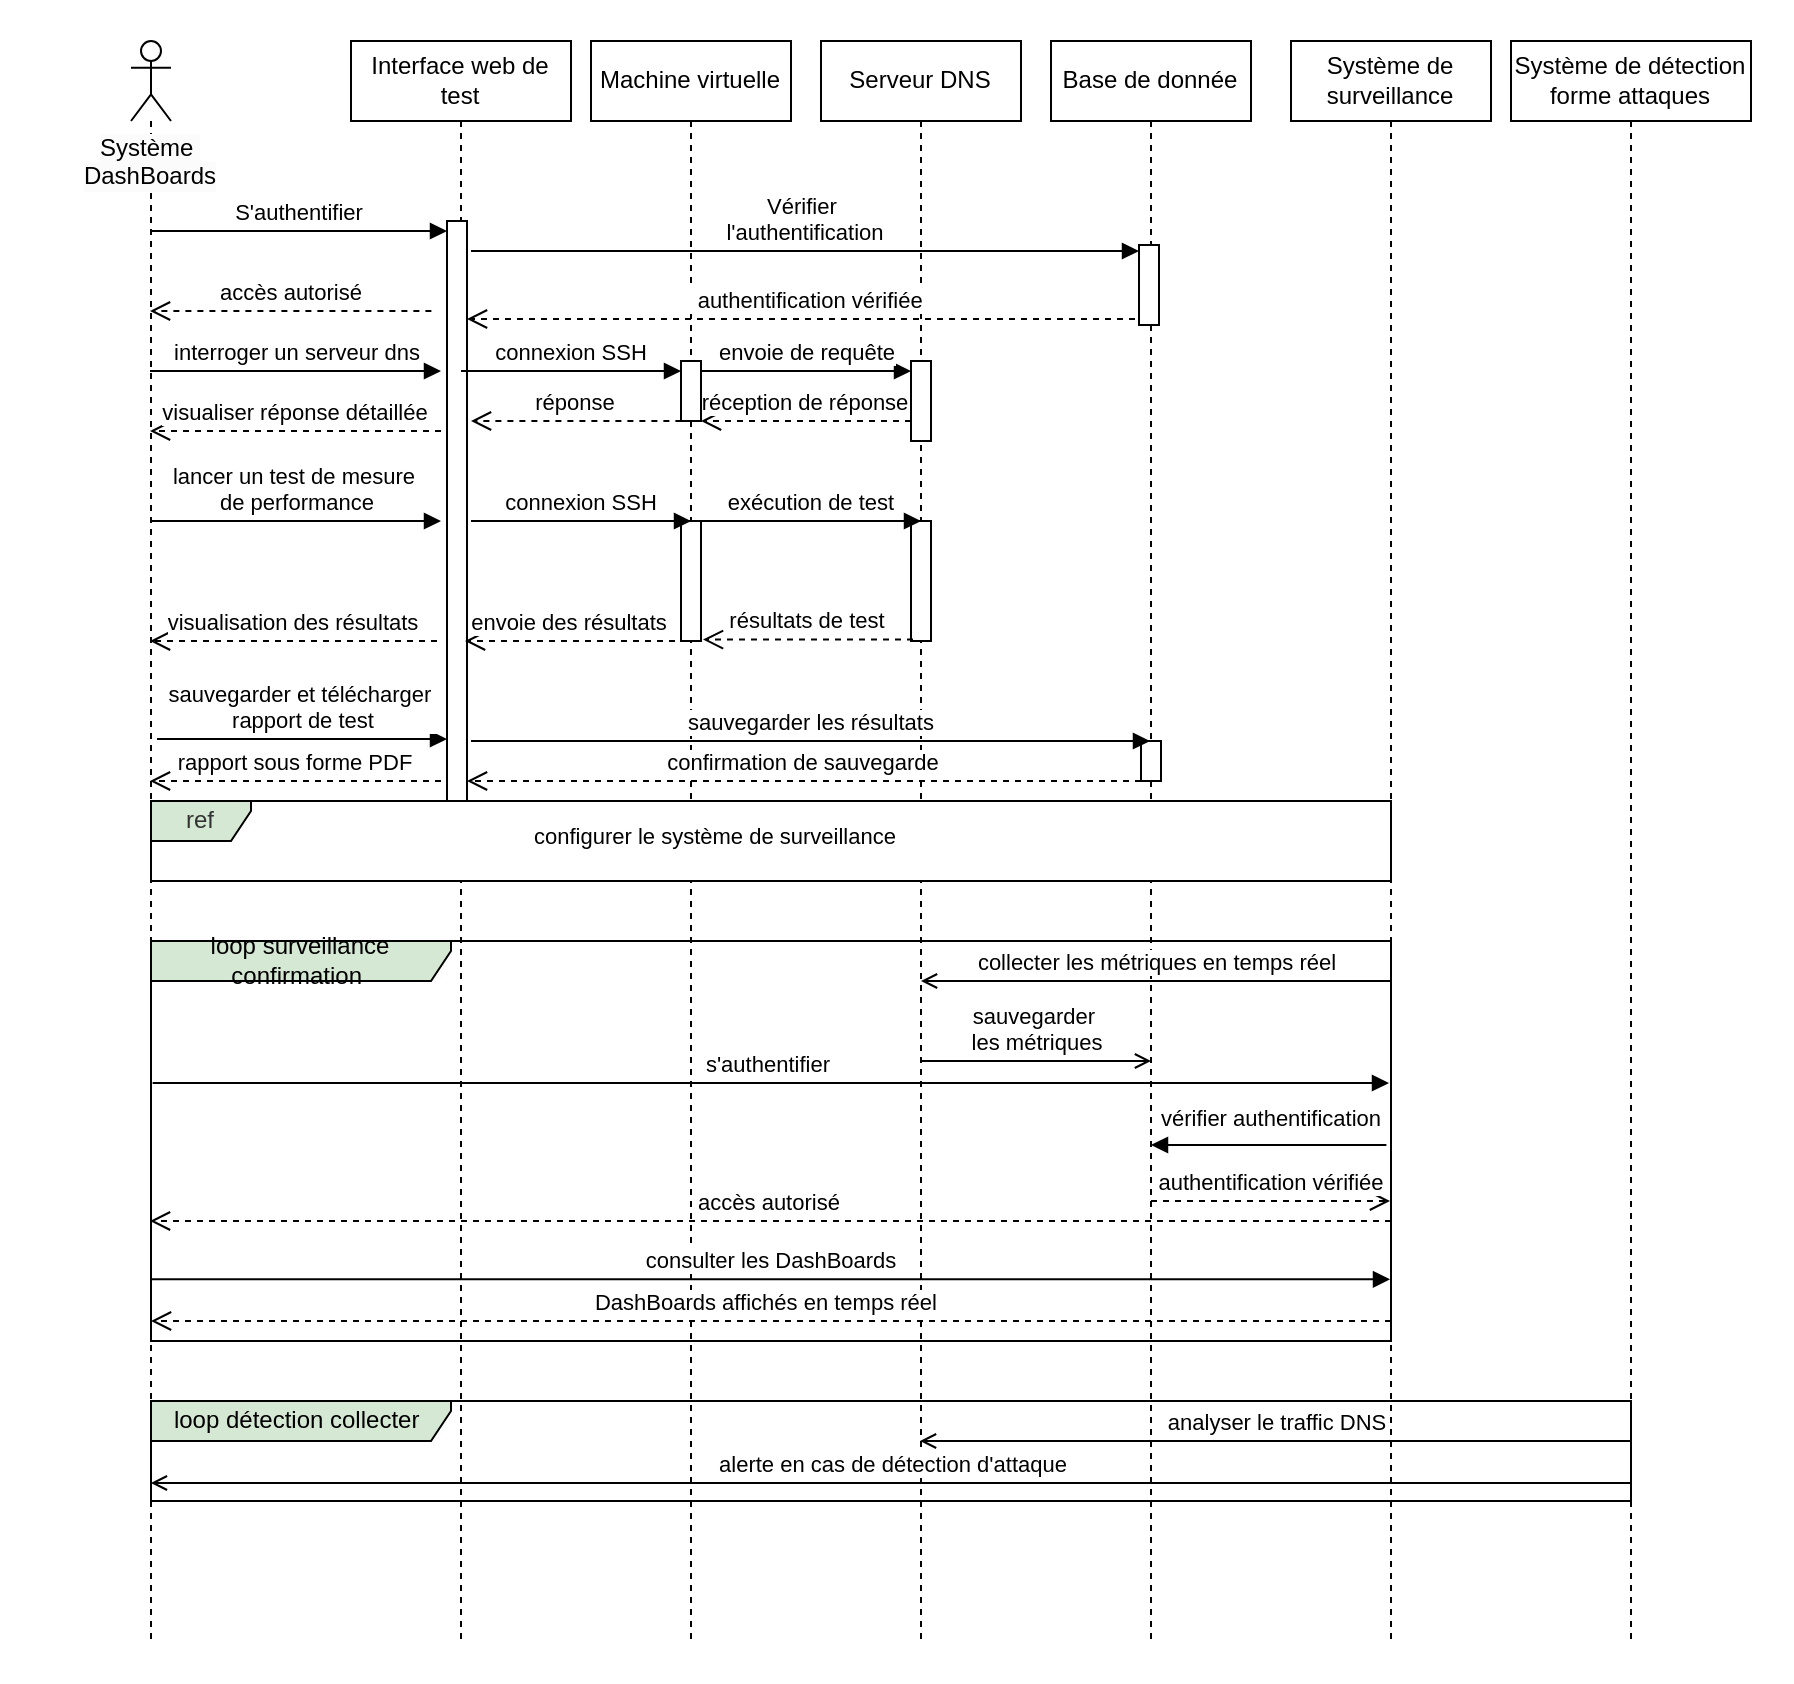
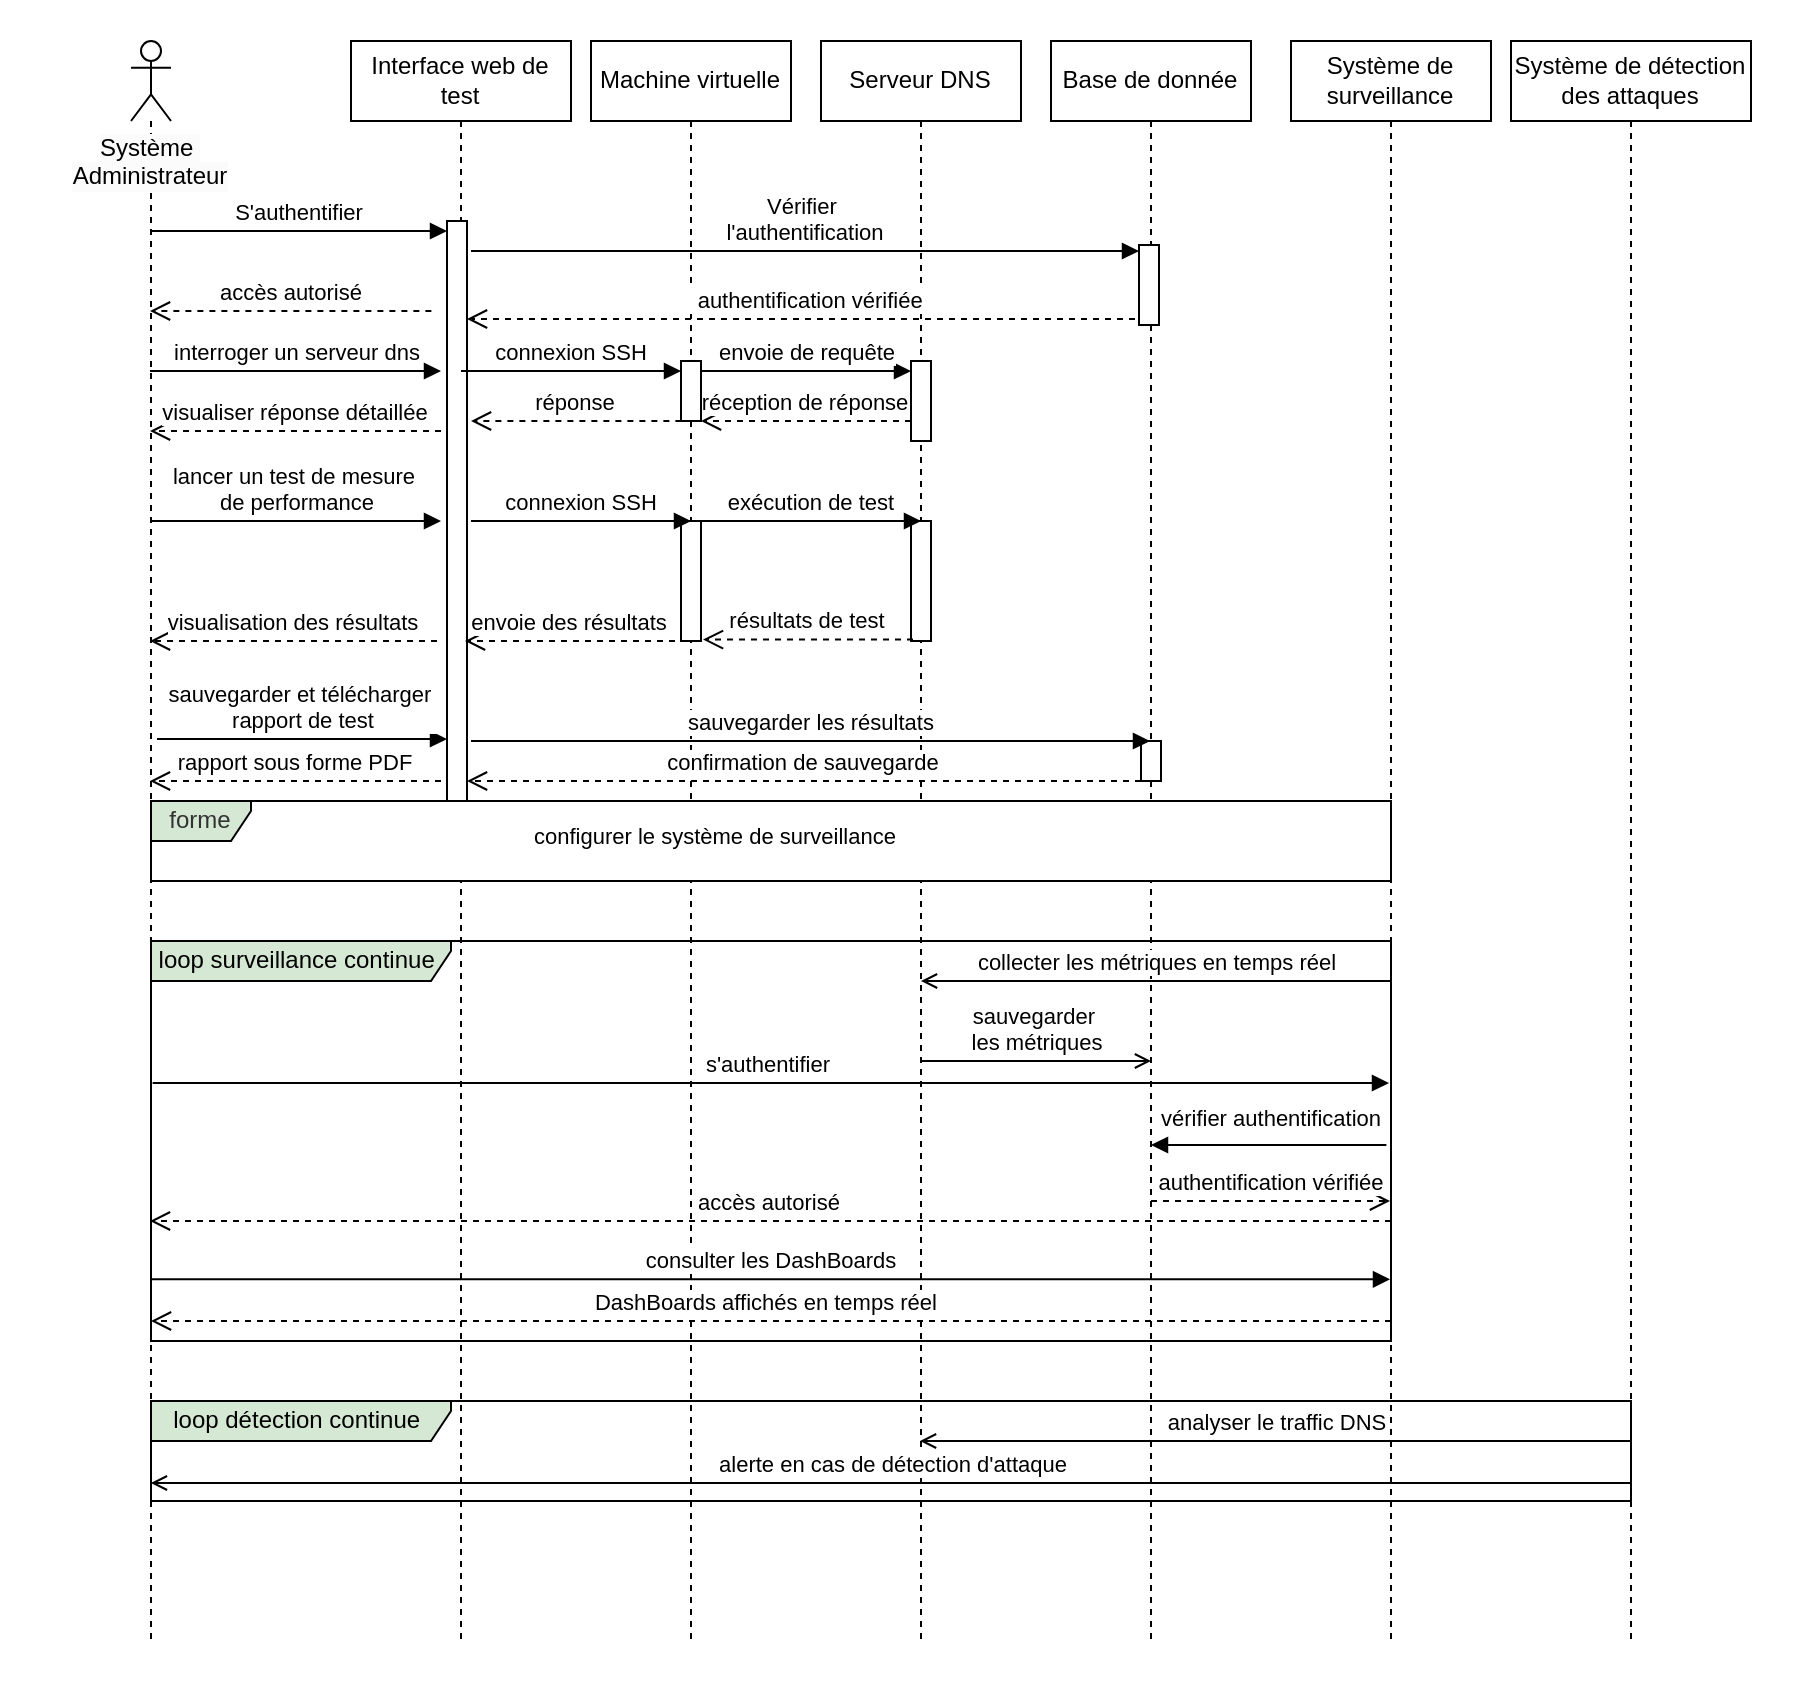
(1631, 81) -> (1631, 81)
(151, 164) -> (151, 164)
(201, 821) -> (201, 821)
(301, 961) -> (301, 961)
(301, 1421) -> (301, 1421)
